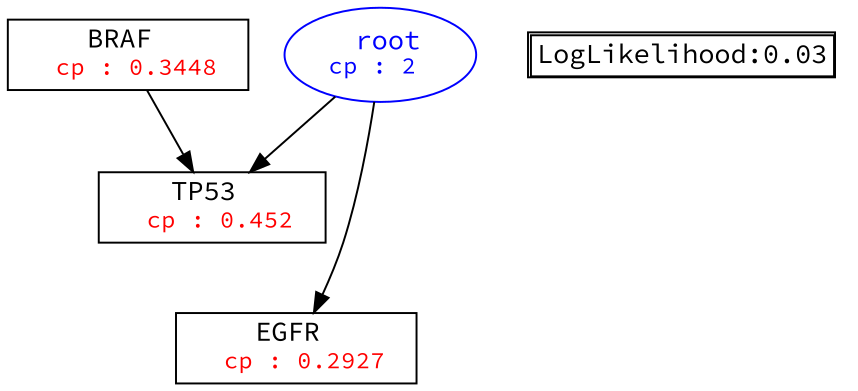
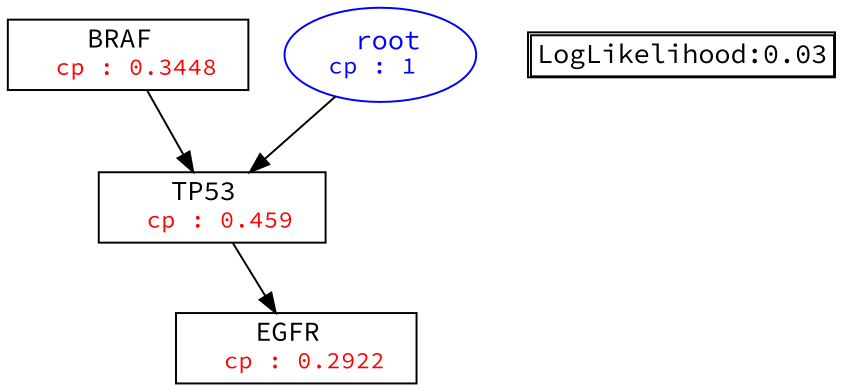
(380, 67) -> (380, 67)
(355, 200) -> (249, 270)
(221, 220) -> (221, 220)
(305, 361) -> (305, 361)
